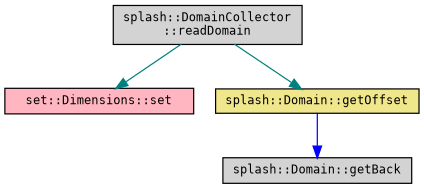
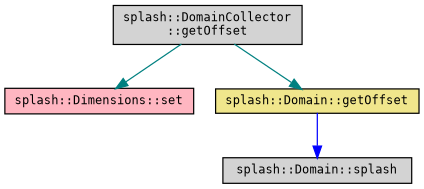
(208, 25) -> (208, 25)
(99, 101) -> (99, 101)
(317, 171) -> (317, 171)
